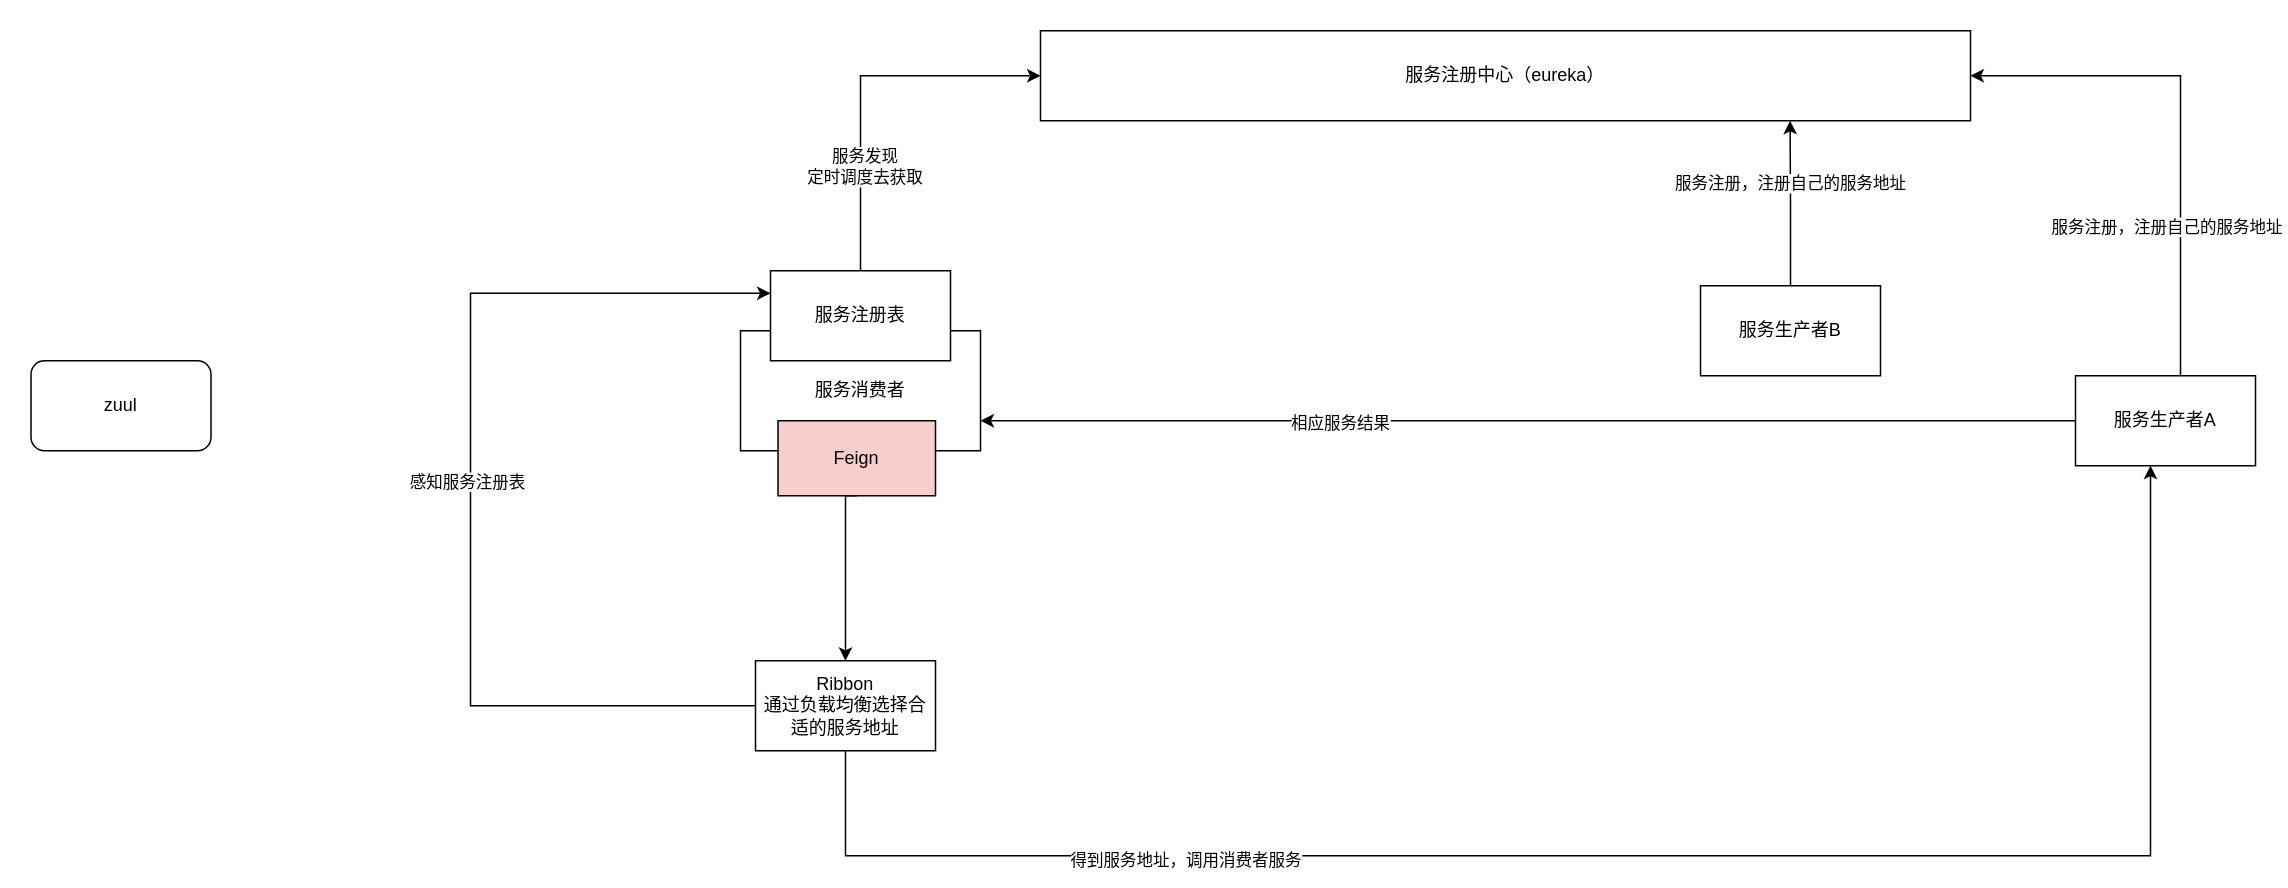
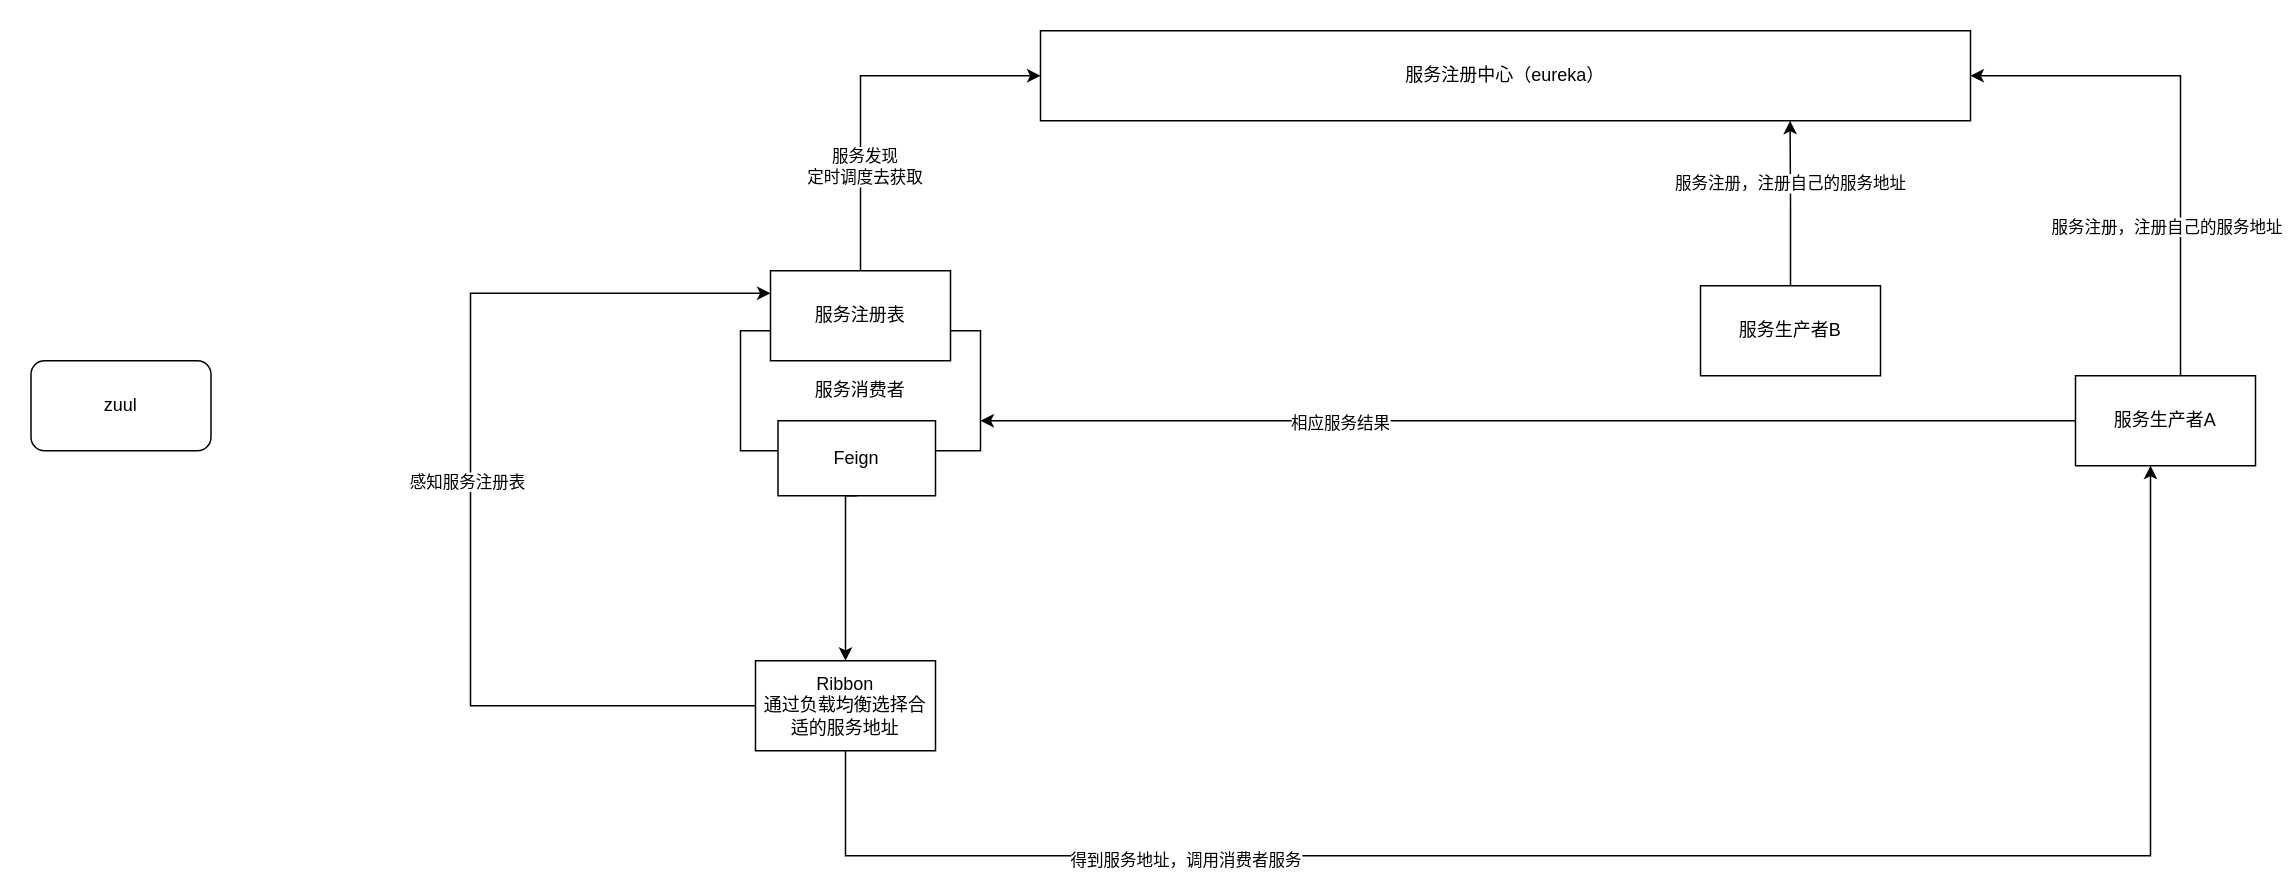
(857, 458) -> (857, 458)
